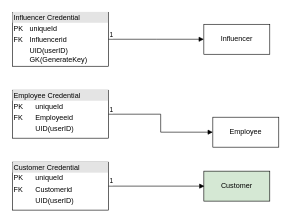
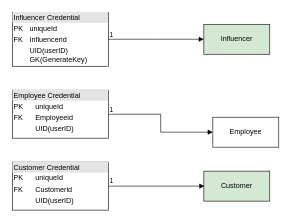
(237, 39) -> (237, 39)
